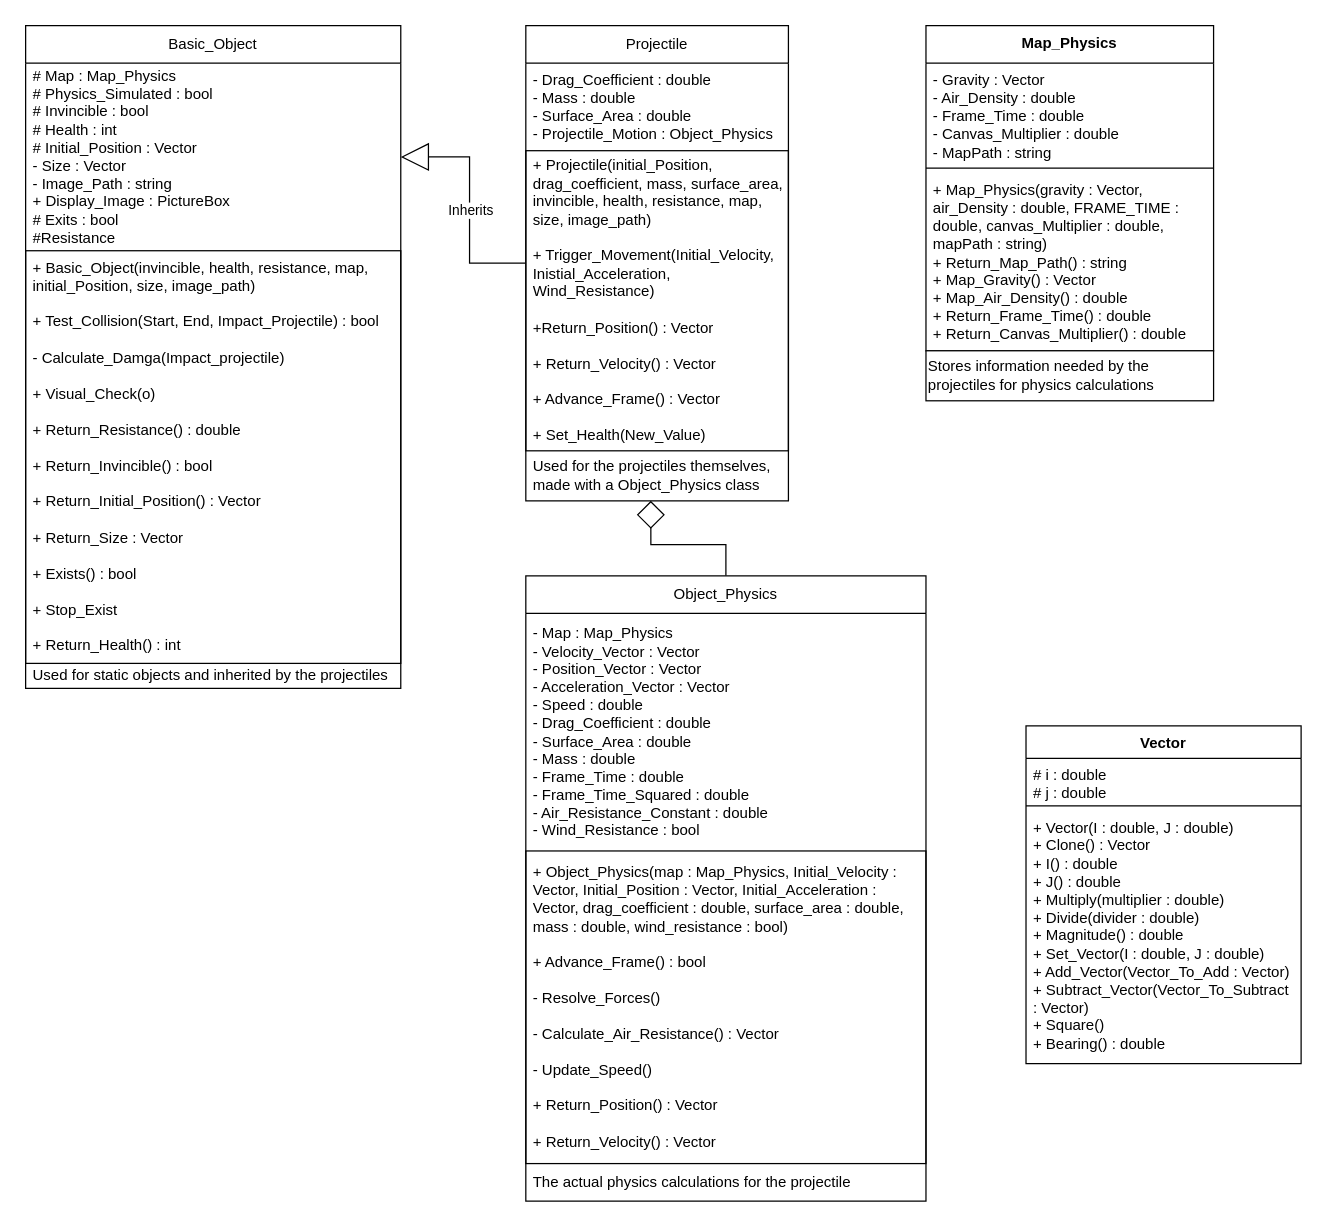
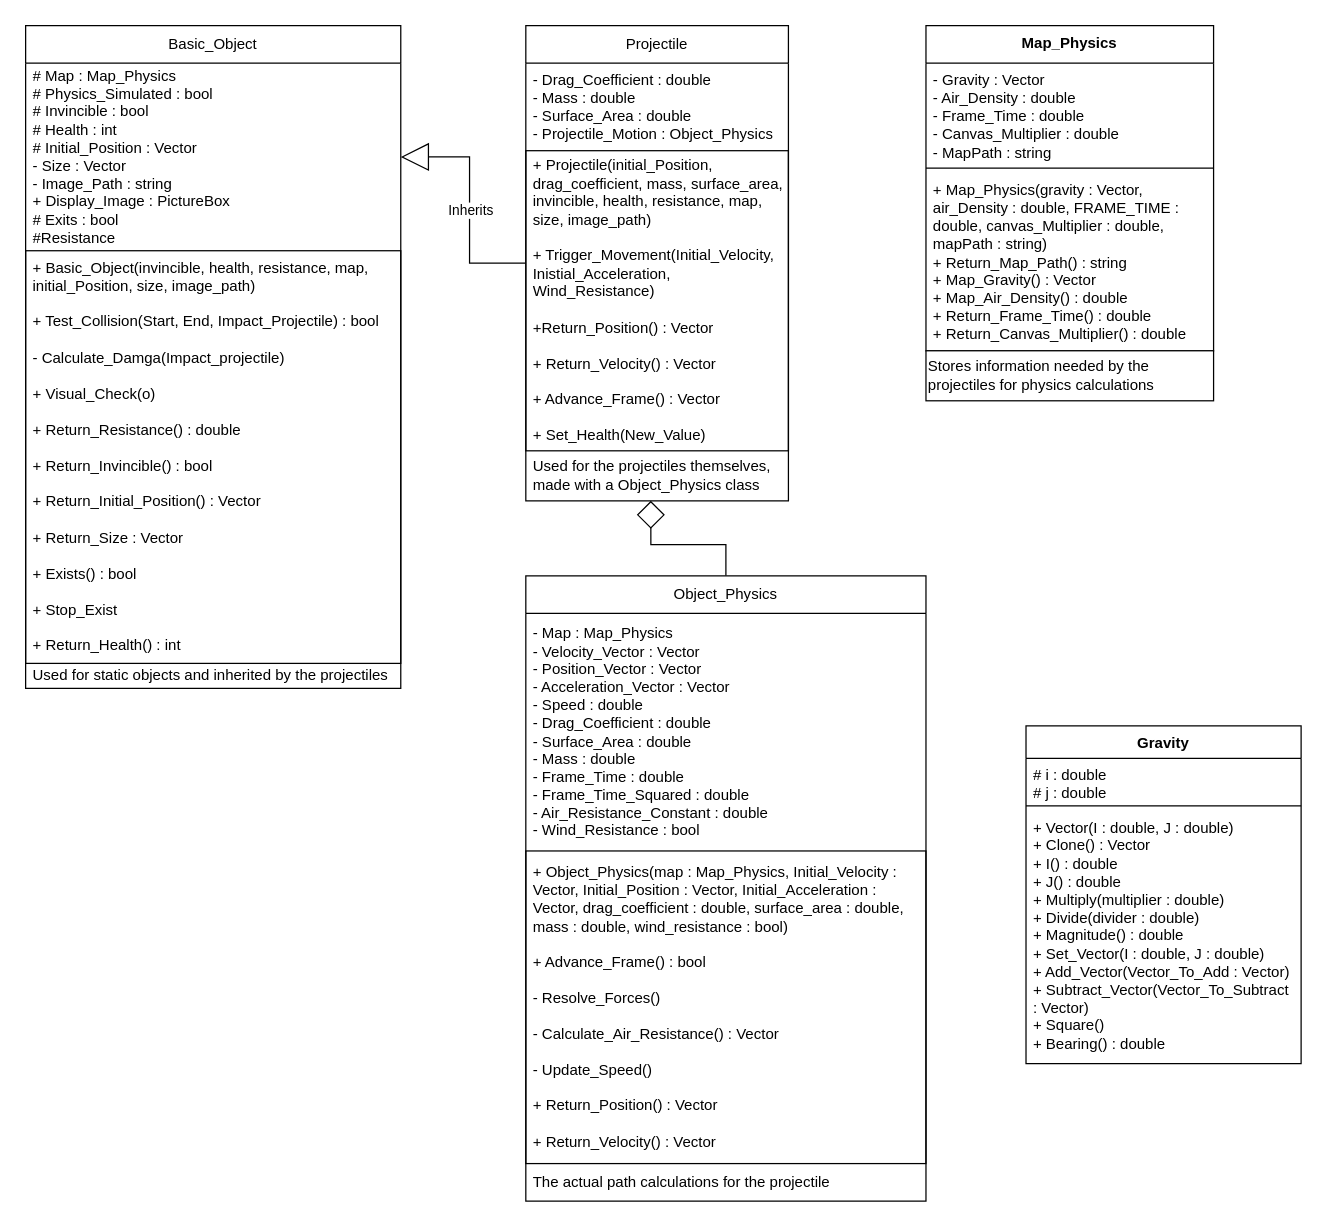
(1163, 743) -> (1163, 743)
(718, 1182) -> (707, 1182)
